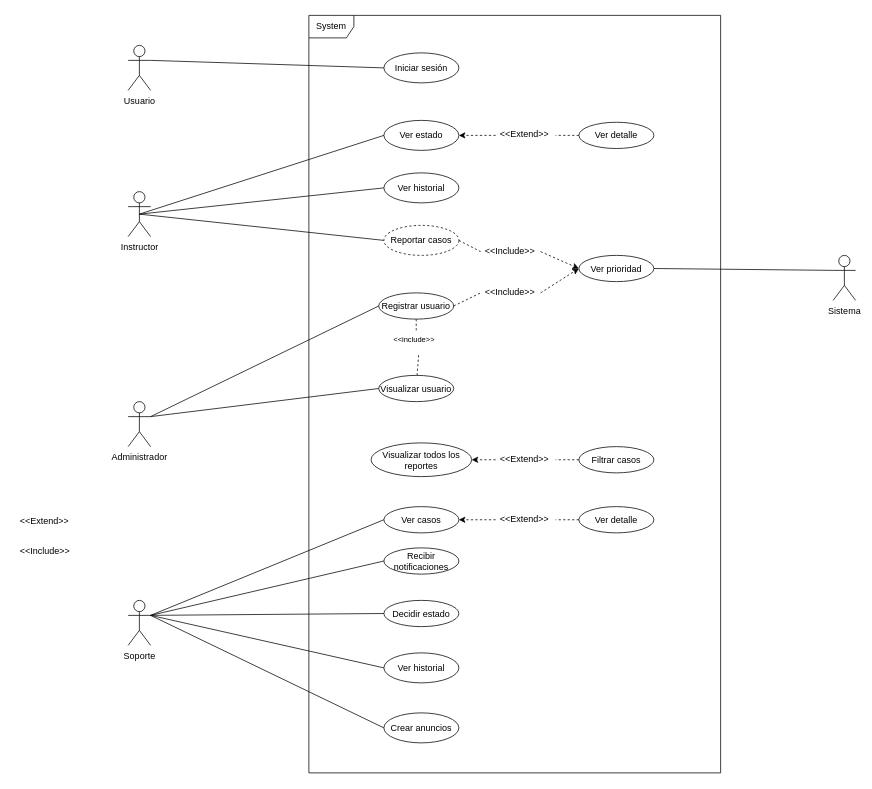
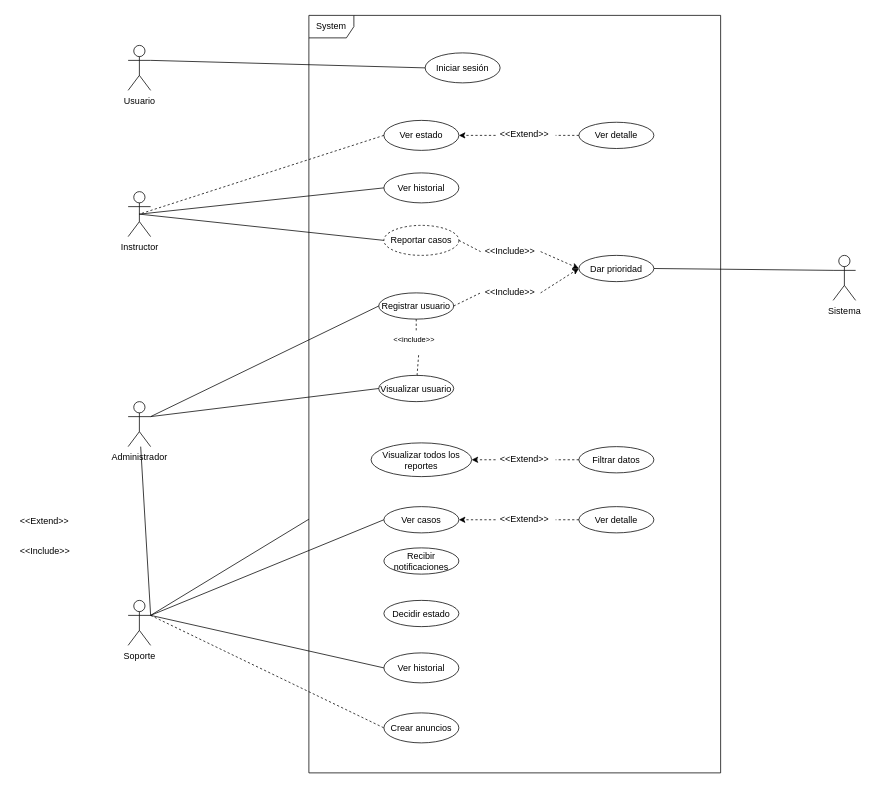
(421, 68) -> (462, 68)
(265, 174) -> (265, 174)
(616, 269) -> (616, 269)
(616, 460) -> (616, 460)
(271, 587) -> (145, 530)
(270, 614) -> (232, 565)
(267, 672) -> (267, 672)
